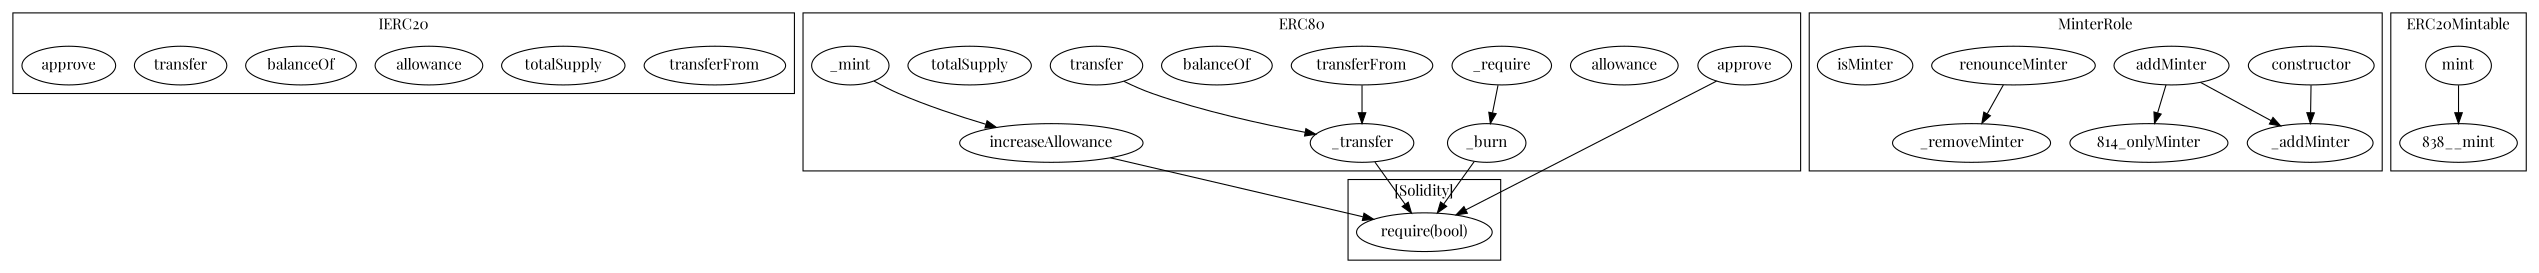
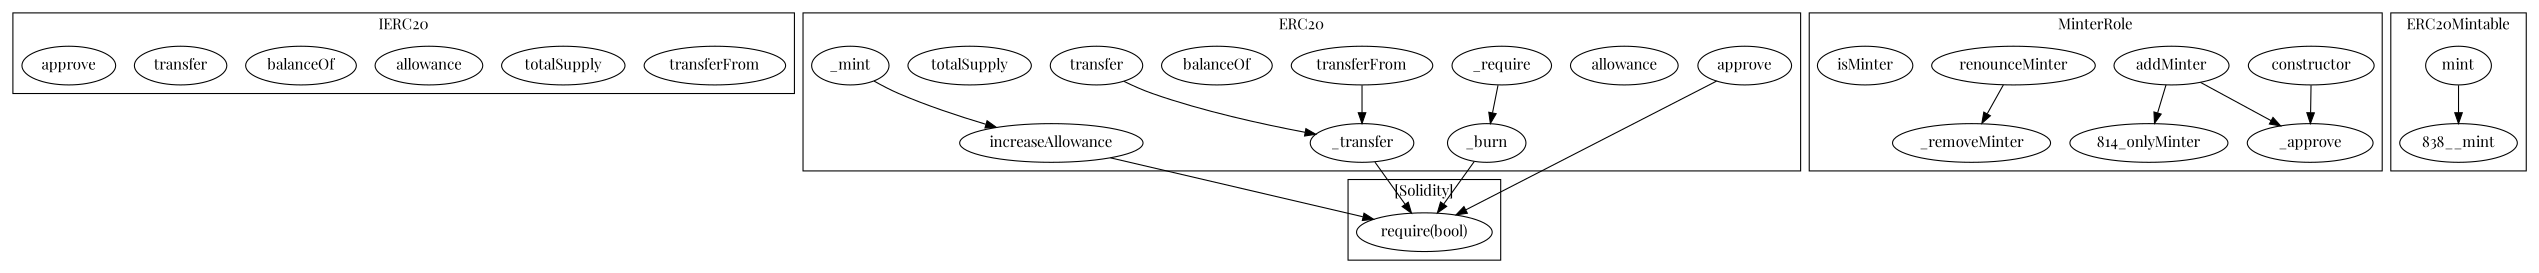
(1302, 25) -> (1302, 25)
(2310, 143) -> (2310, 143)
